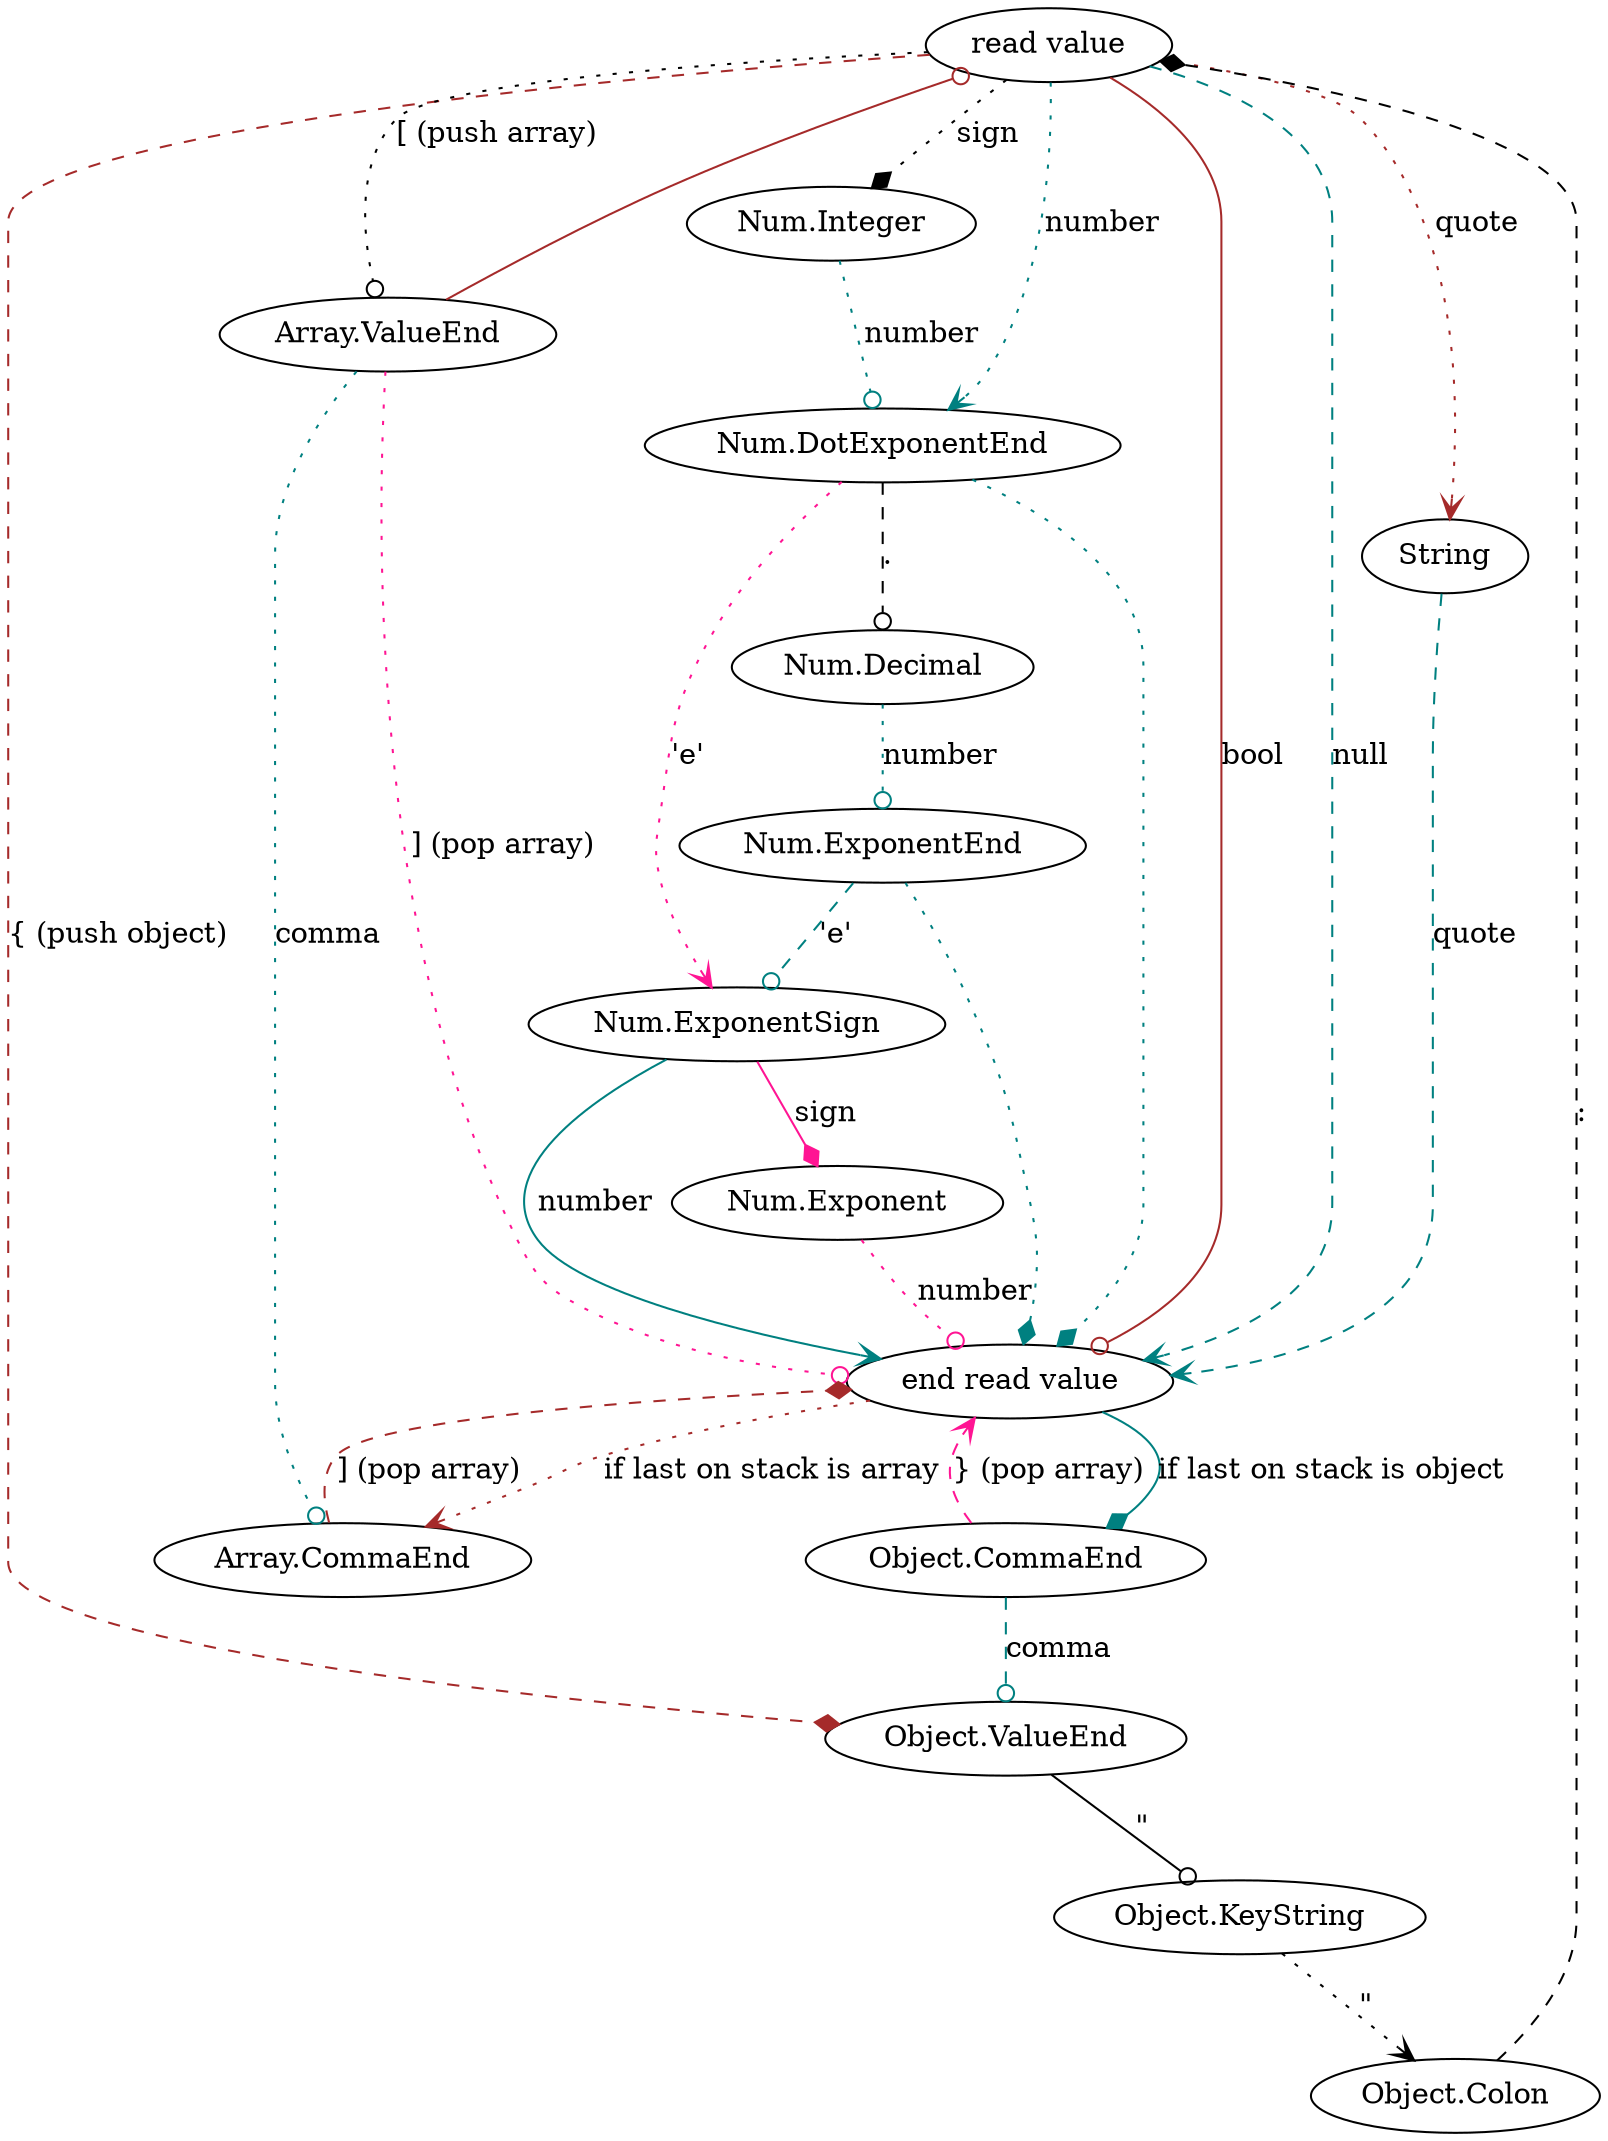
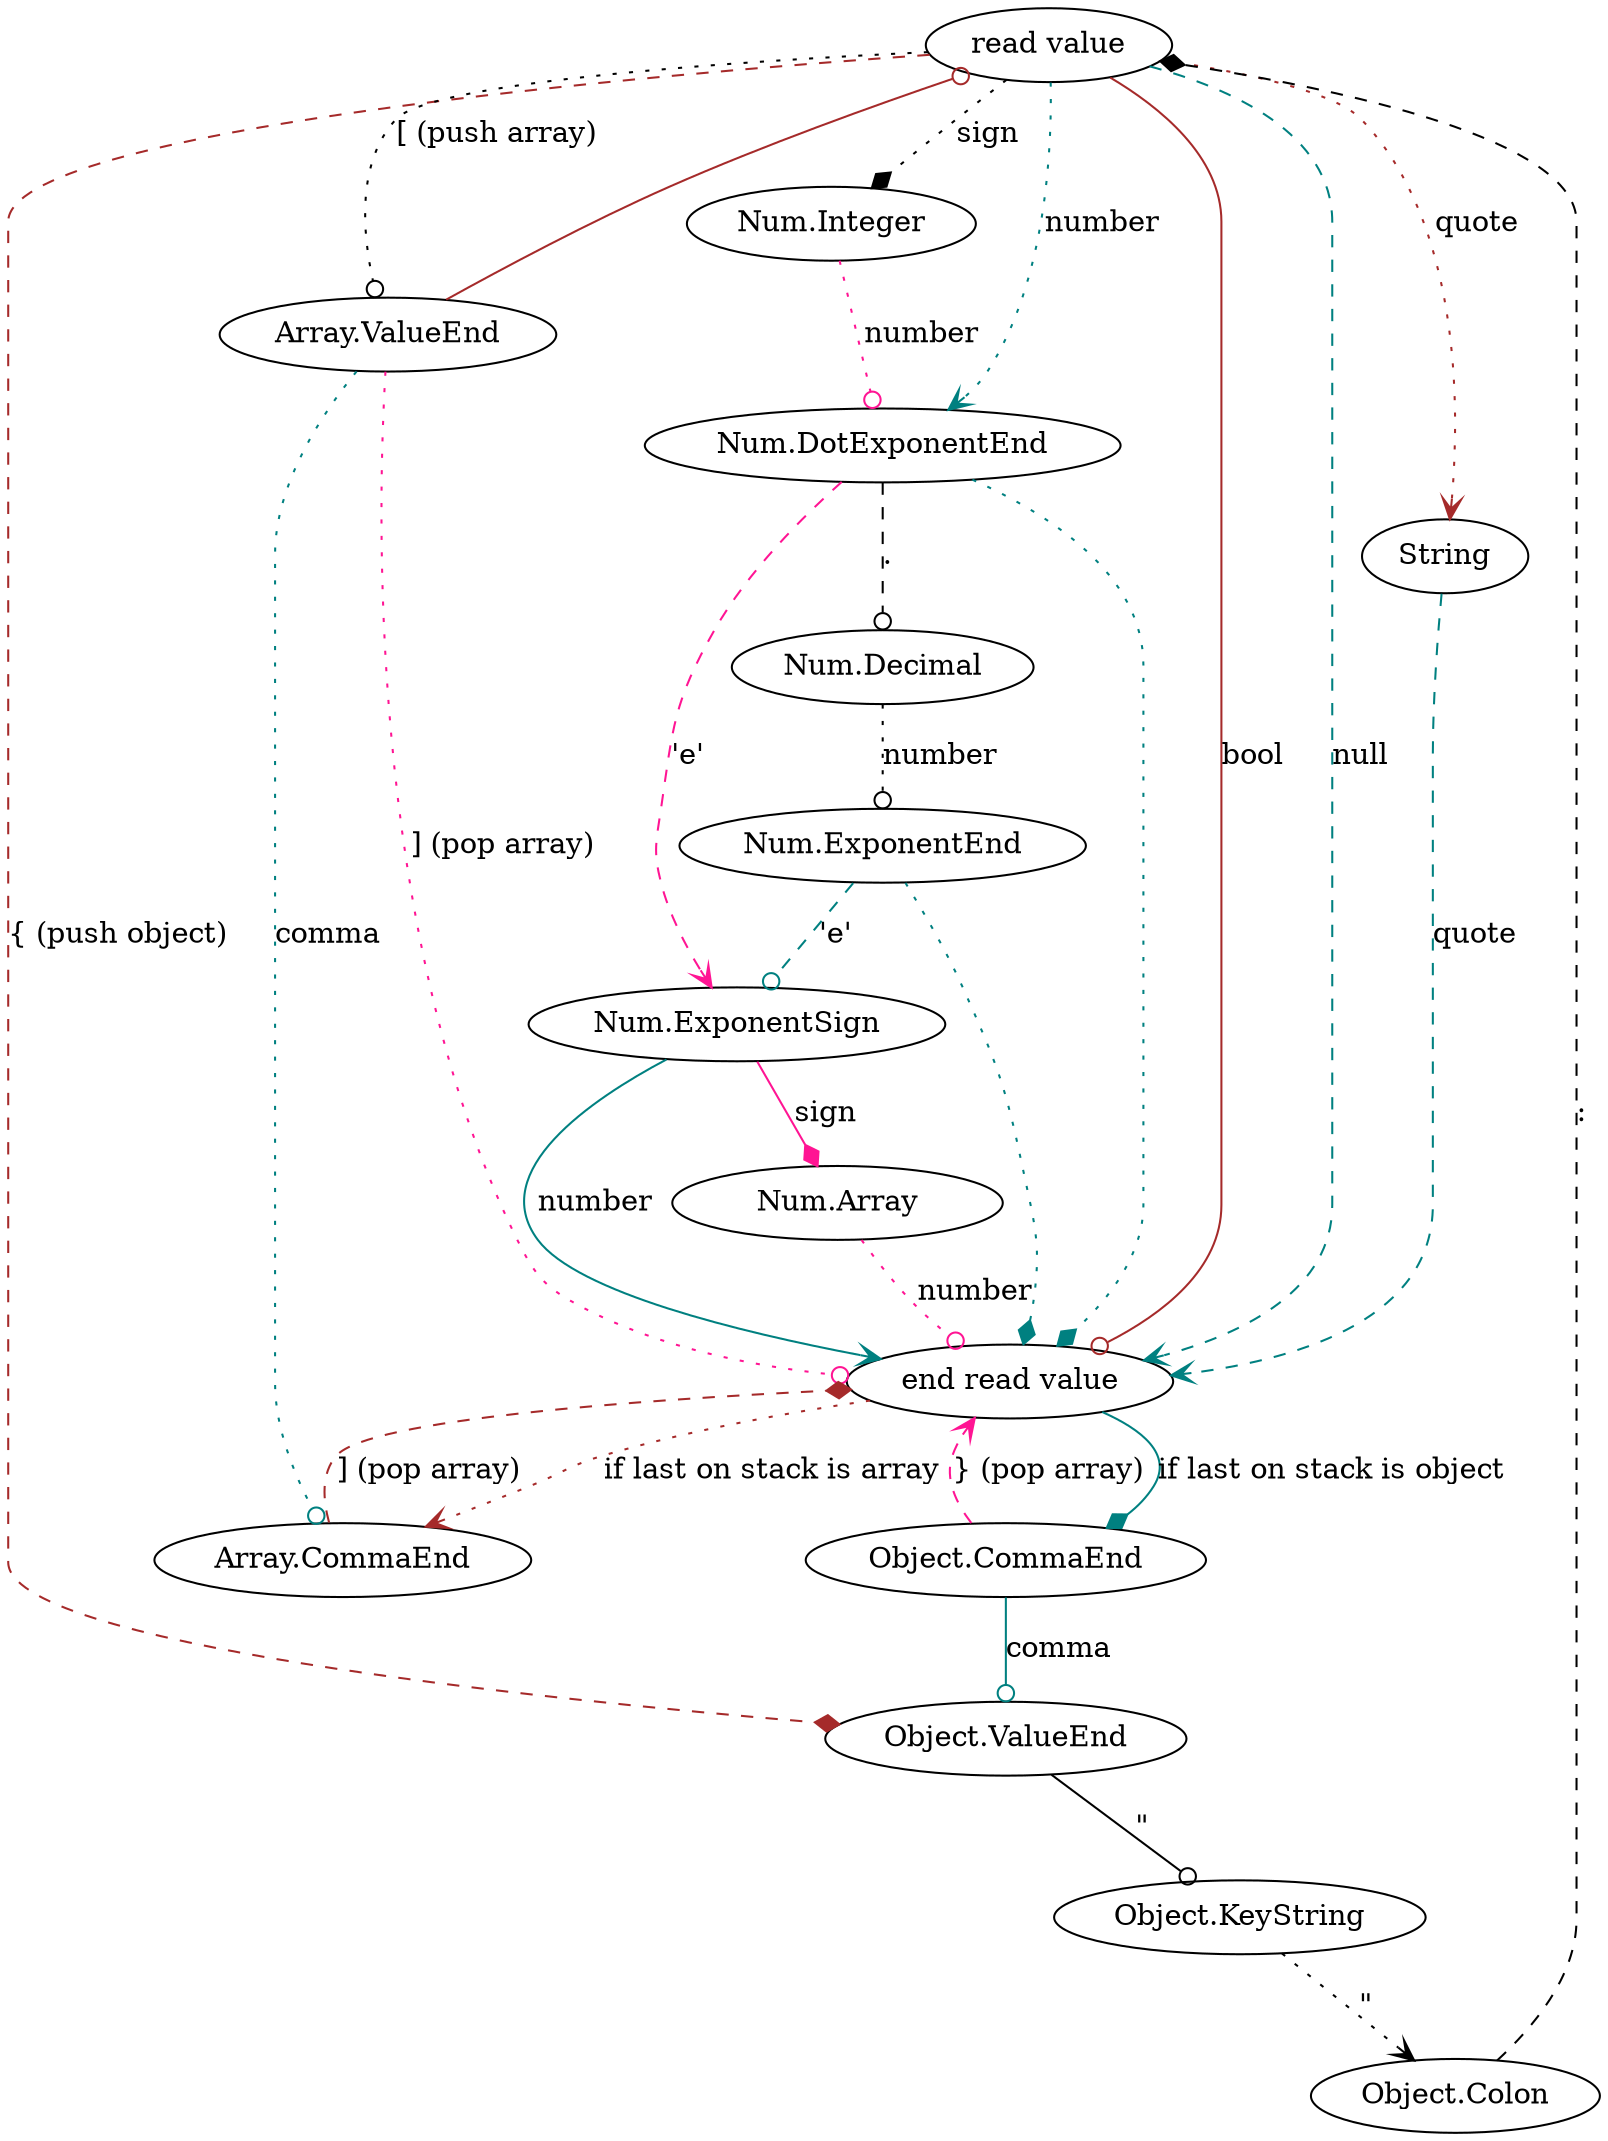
(855, 326) -> (855, 326)
(680, 704) -> (680, 704)
(883, 748) -> (883, 748)
(838, 1203) -> (838, 1203)
(1006, 1641) -> (1006, 1641)
